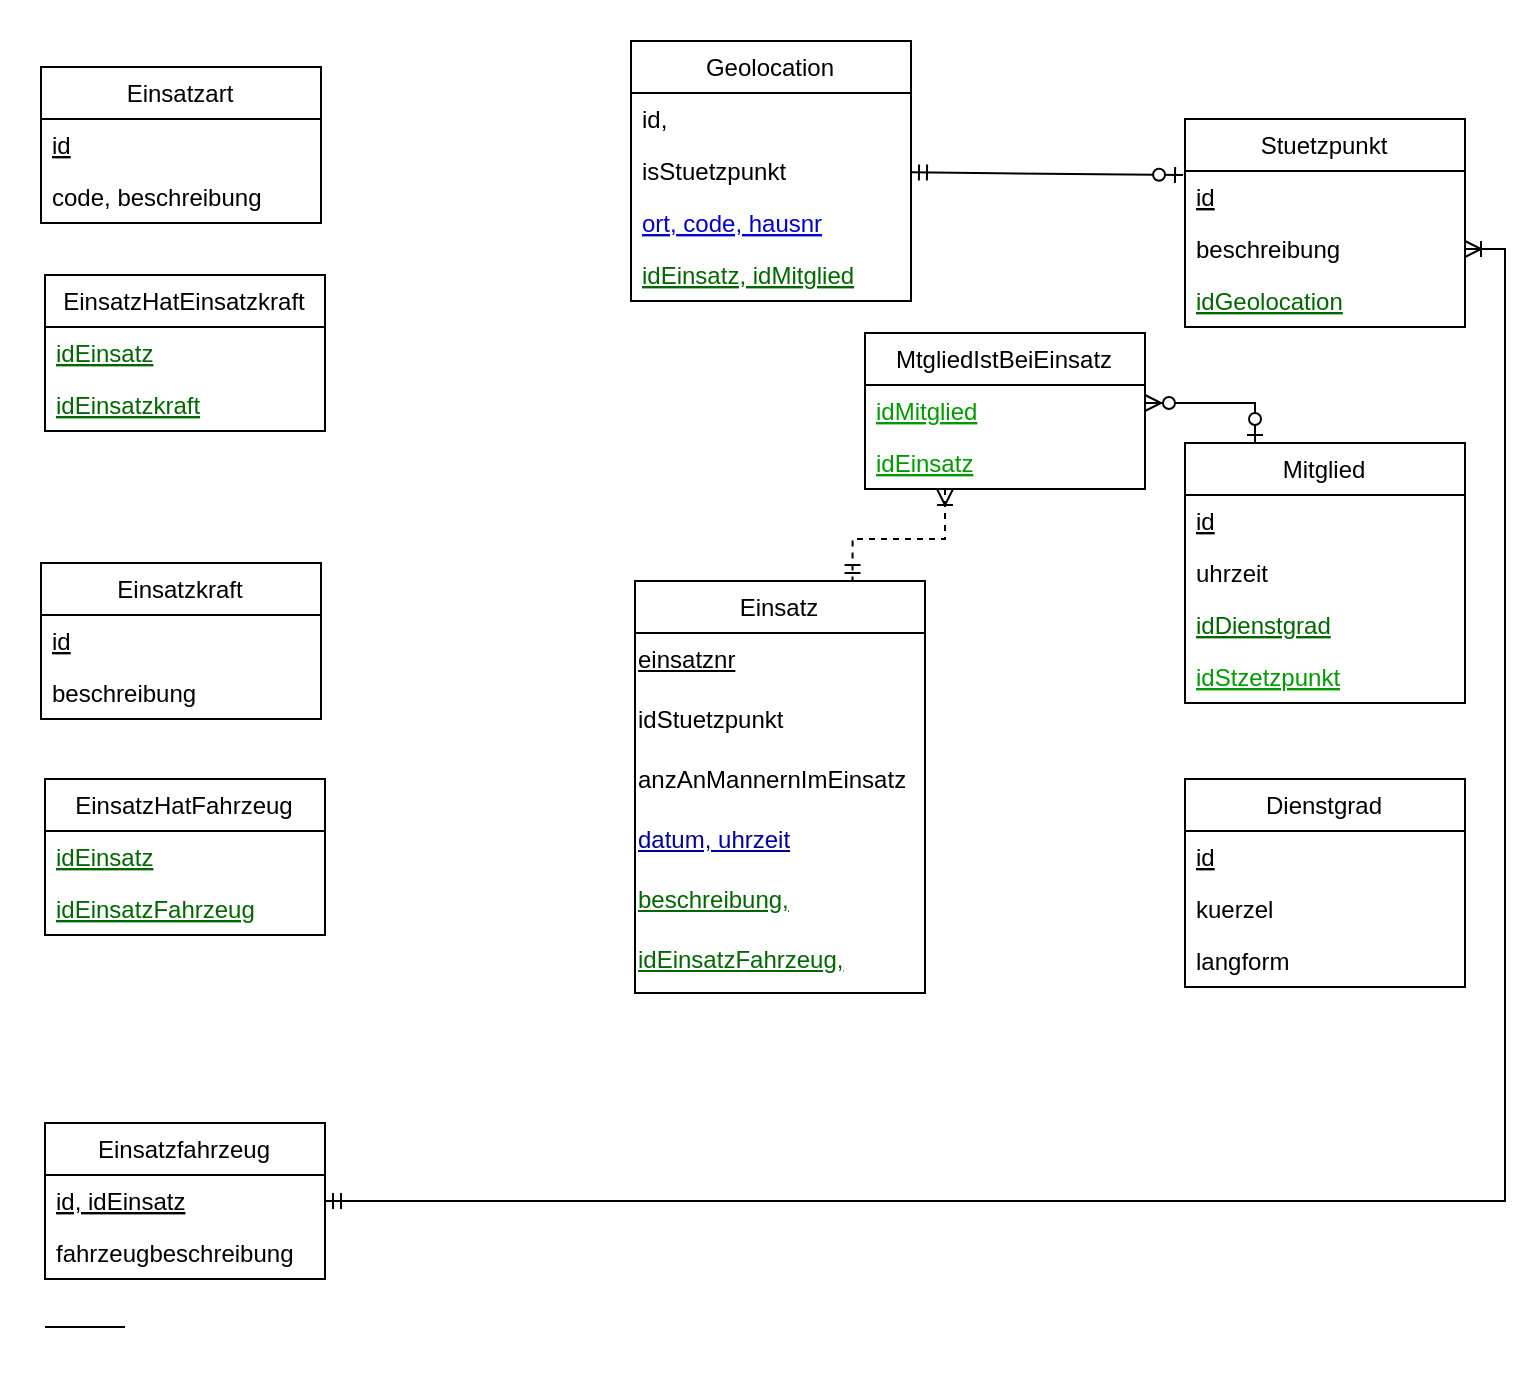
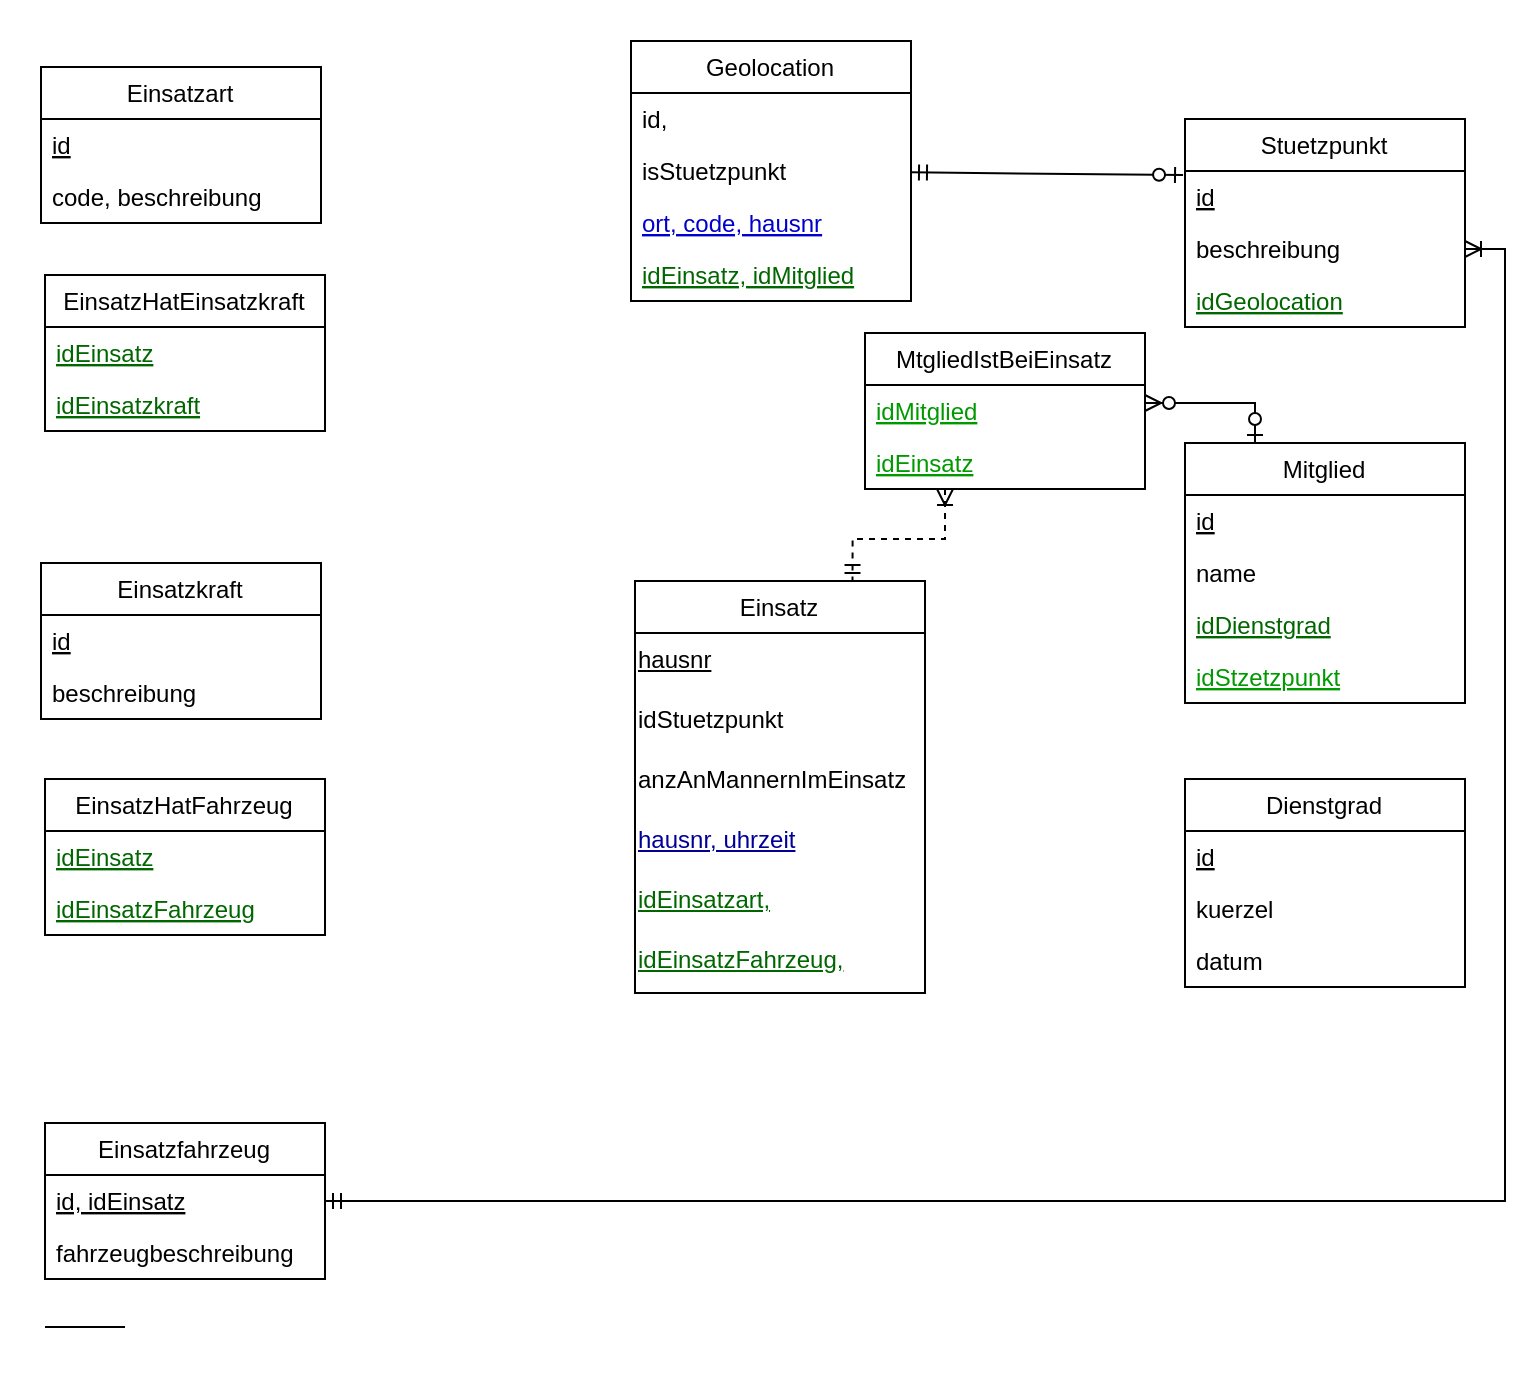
(1240, 574) -> (1223, 574)
(696, 661) -> (679, 661)
(724, 841) -> (730, 841)
(720, 901) -> (717, 901)
(1247, 962) -> (1230, 962)
